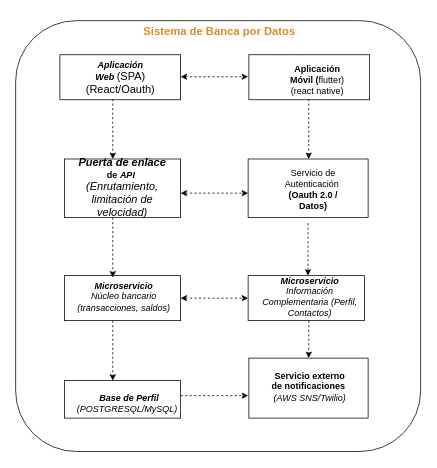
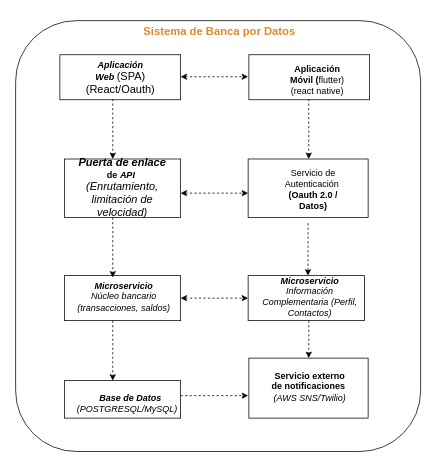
(122, 404) -> (122, 404)
